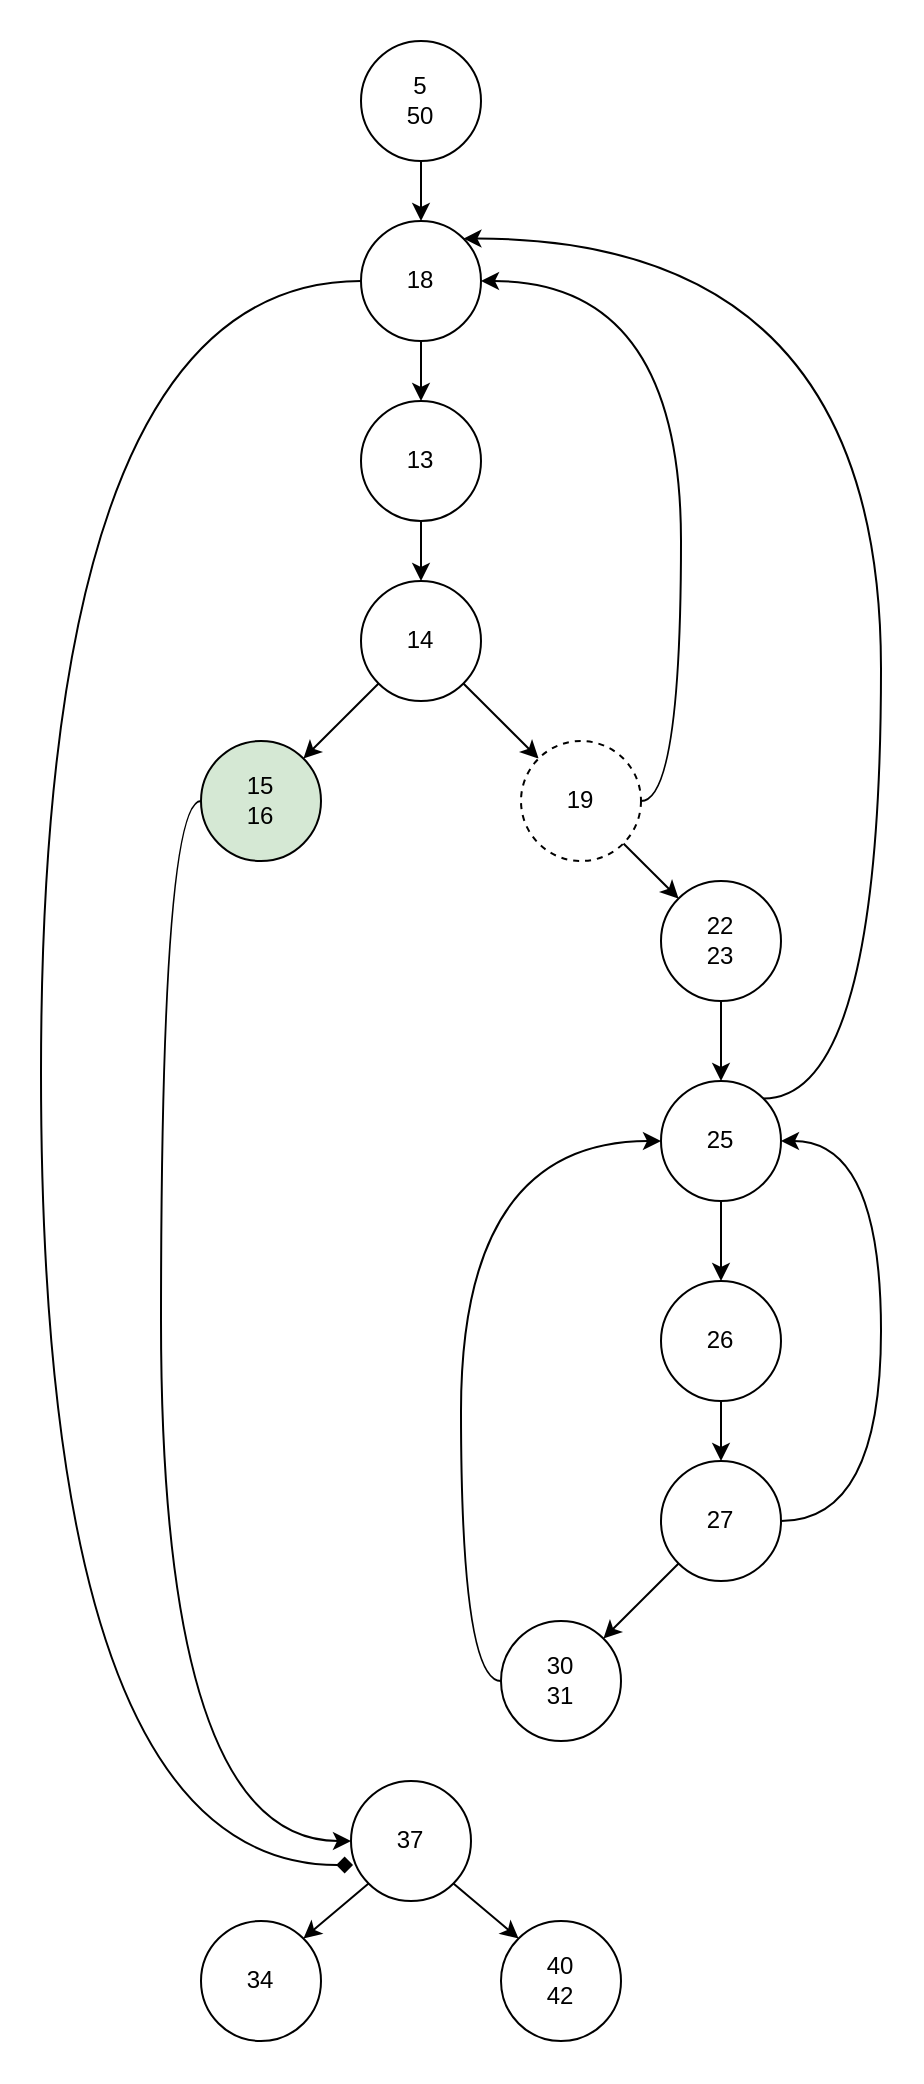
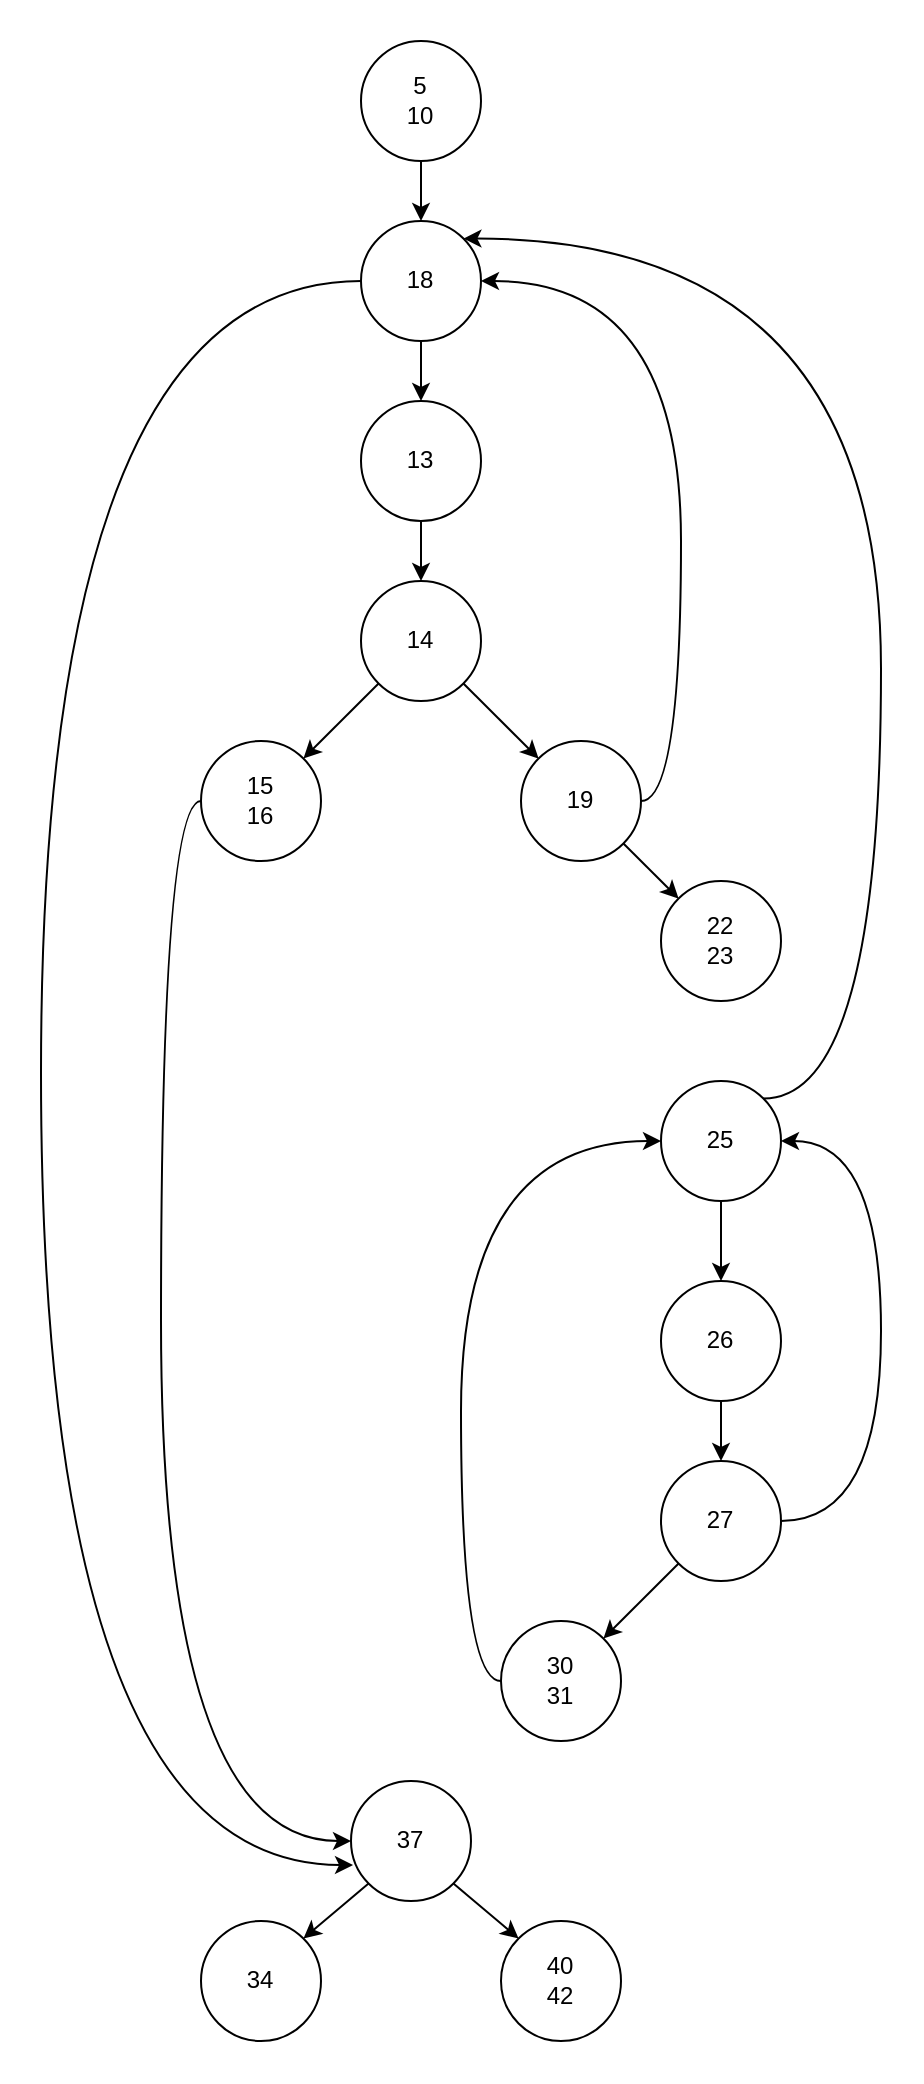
(421, 101) -> (421, 101)
(261, 801) -> (261, 801)
(581, 801) -> (581, 801)
(721, 1034) -> none
(337, 1865) -> (338, 1865)
